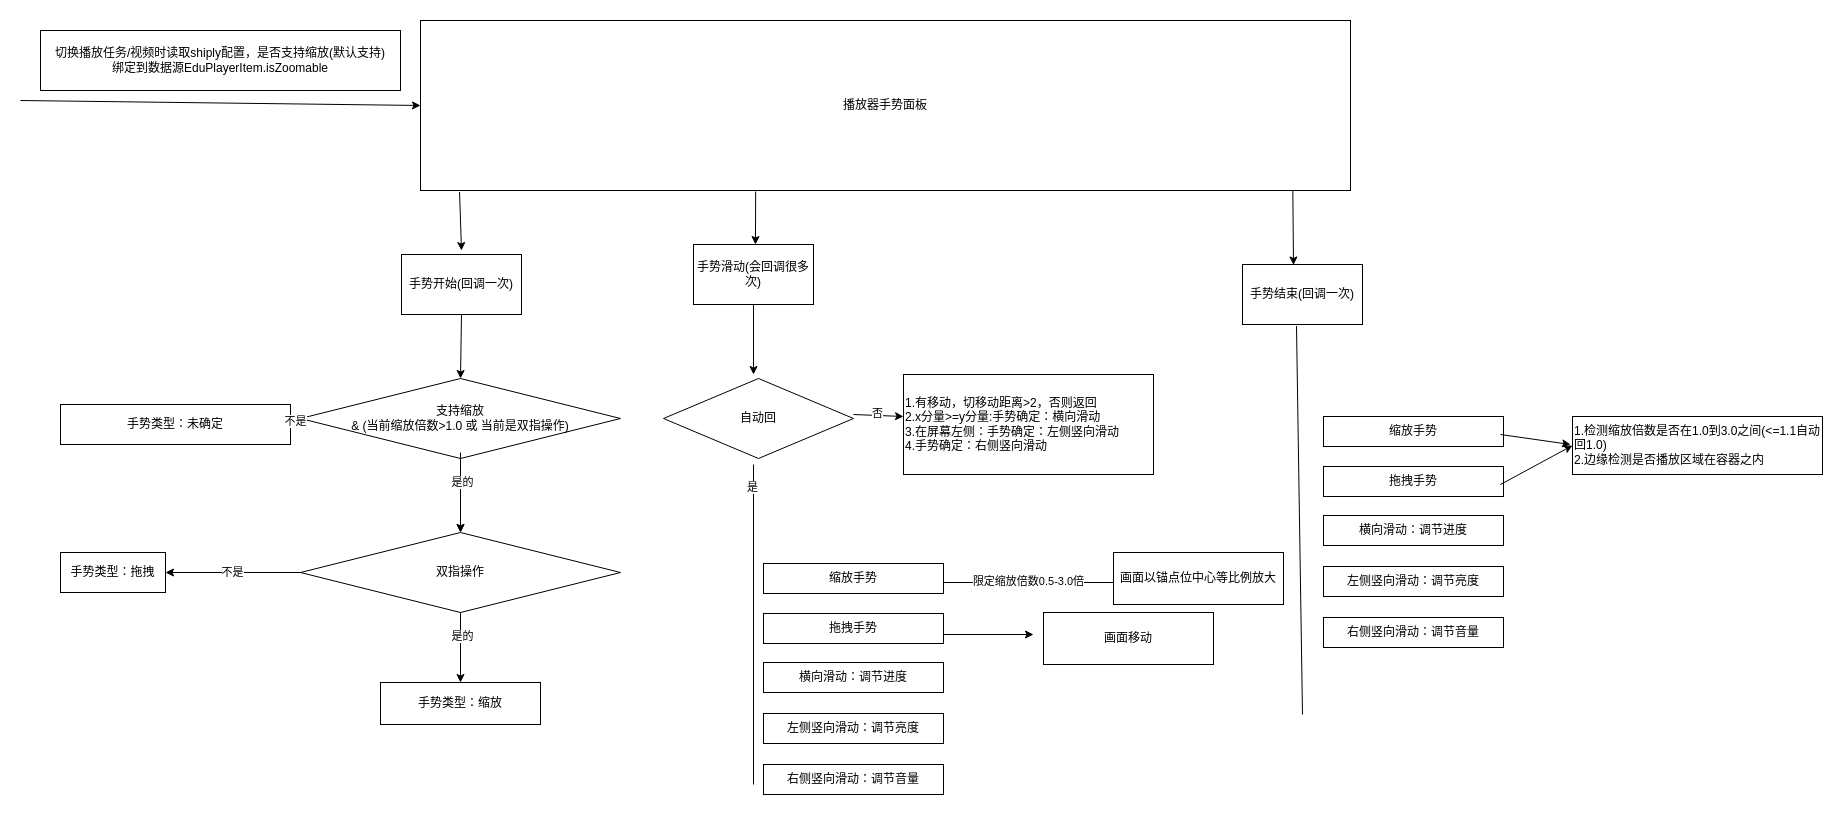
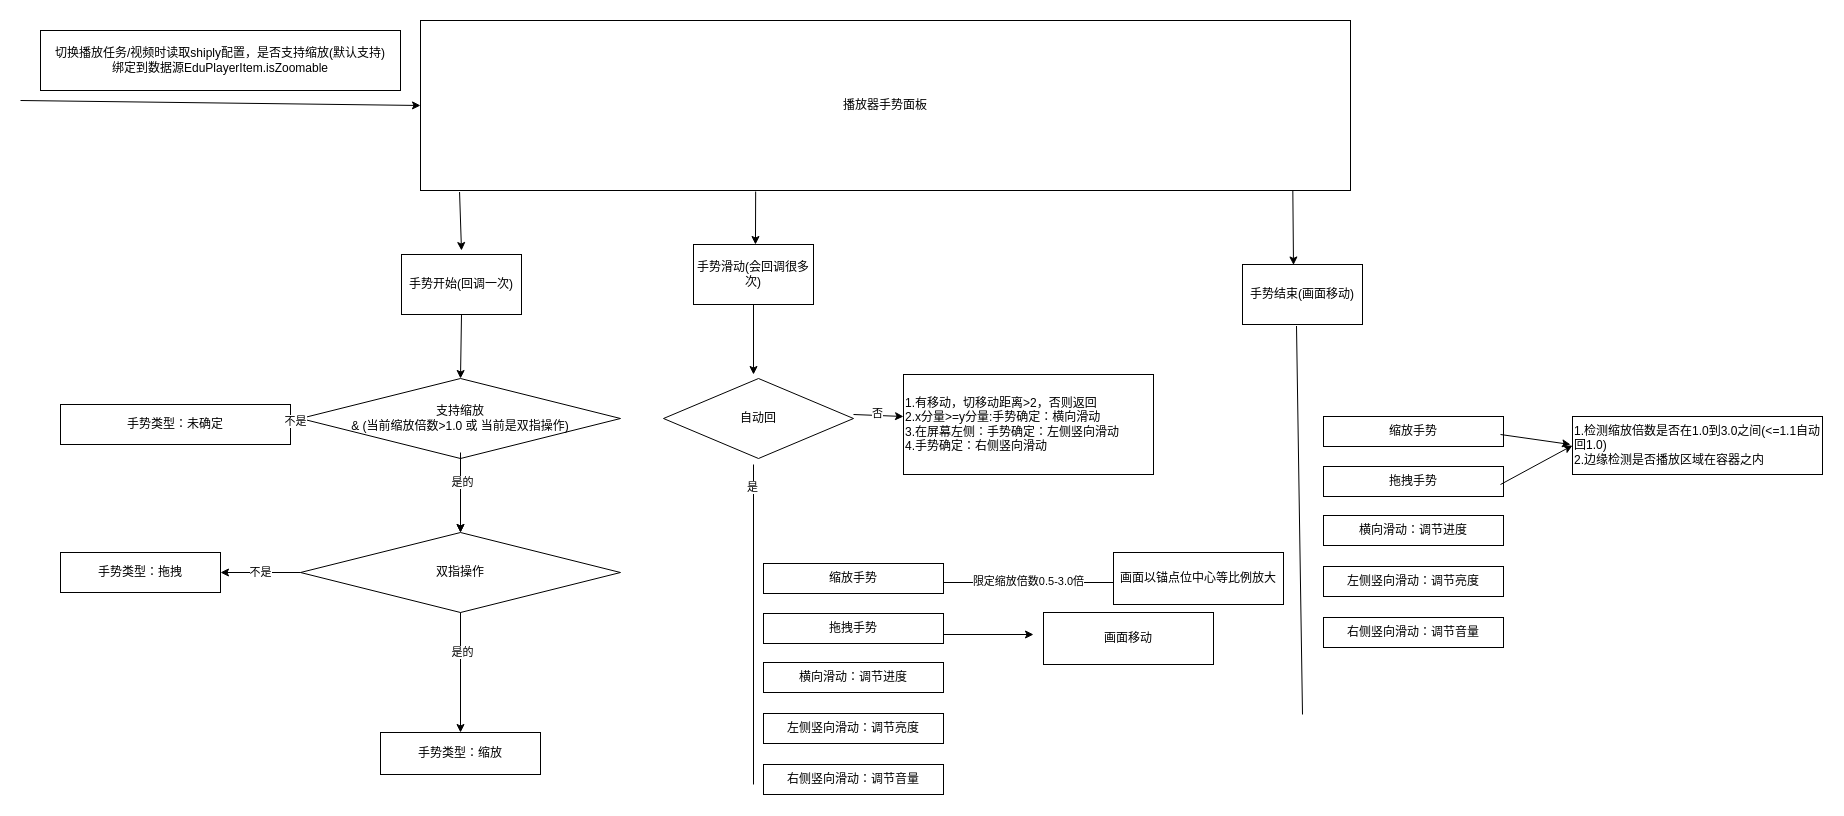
(1303, 295) -> (1303, 295)
(113, 573) -> (141, 573)
(461, 704) -> (461, 754)
